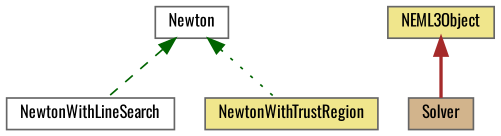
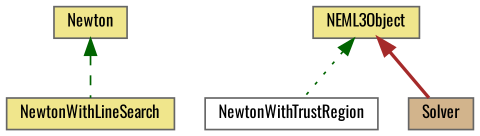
(192, 22) -> (91, 22)
(248, 74) -> (323, 75)
(91, 114) -> (91, 114)
(292, 114) -> (292, 114)
